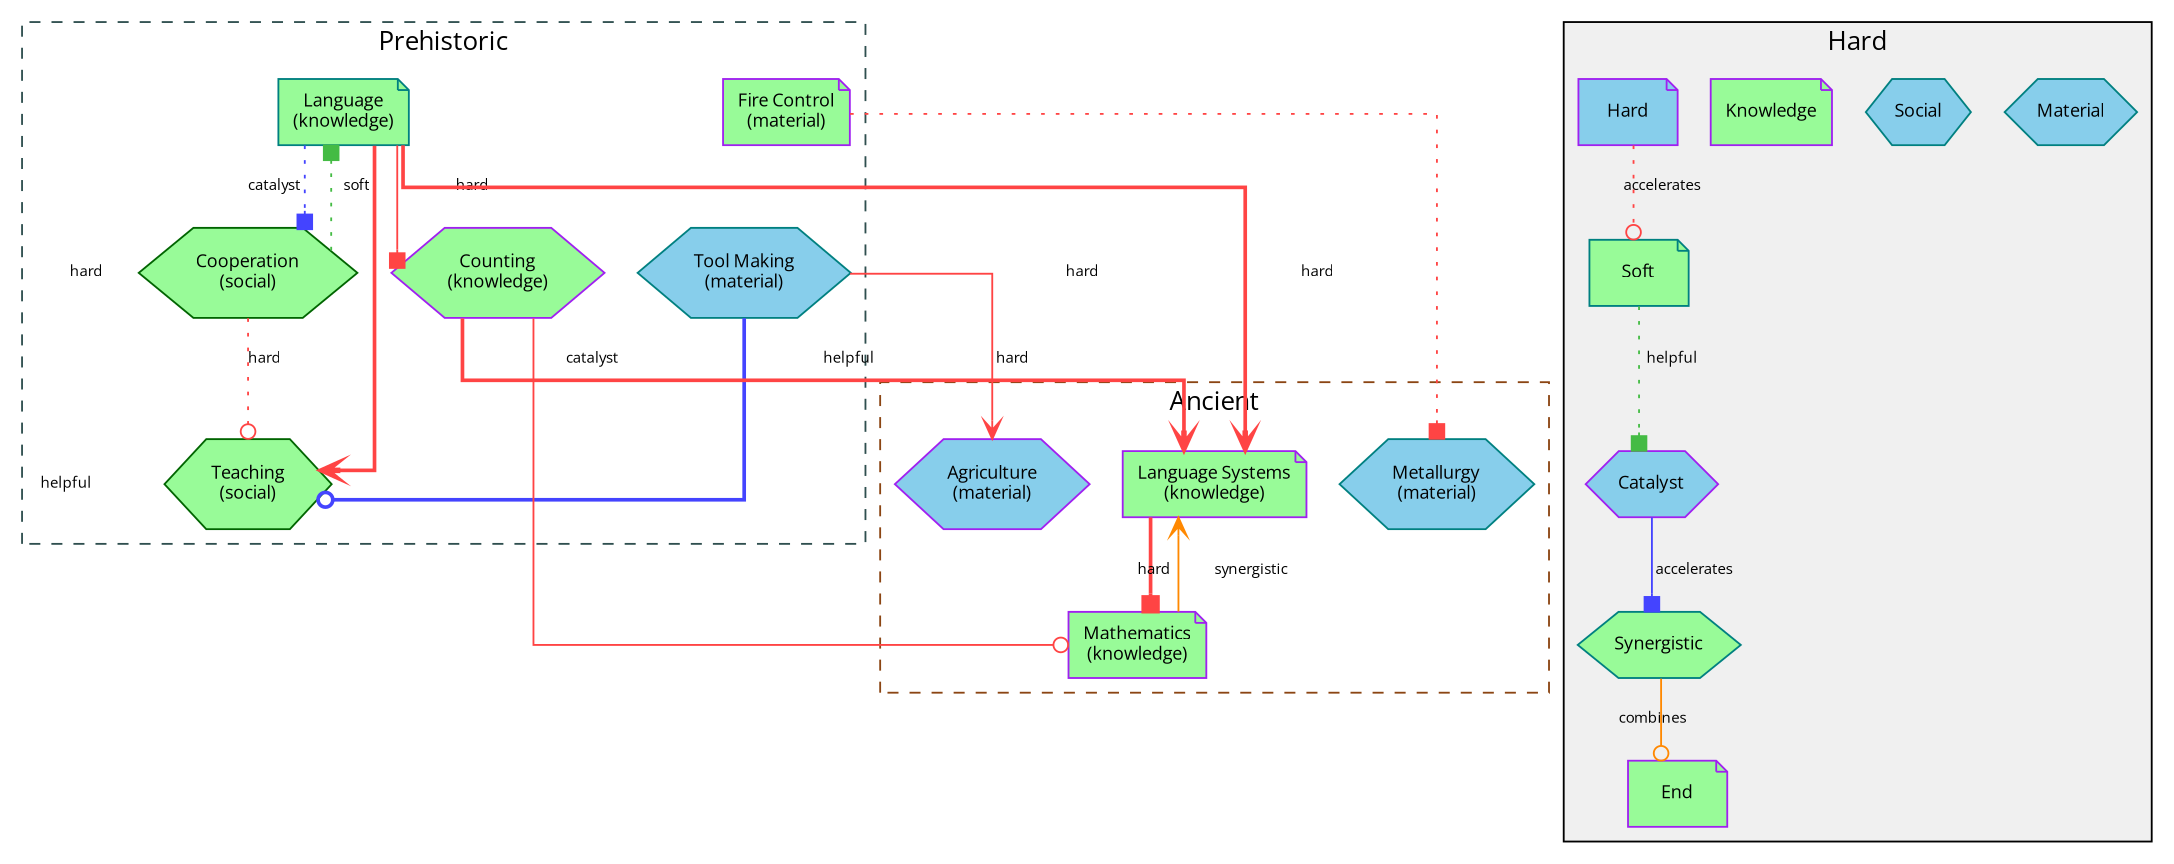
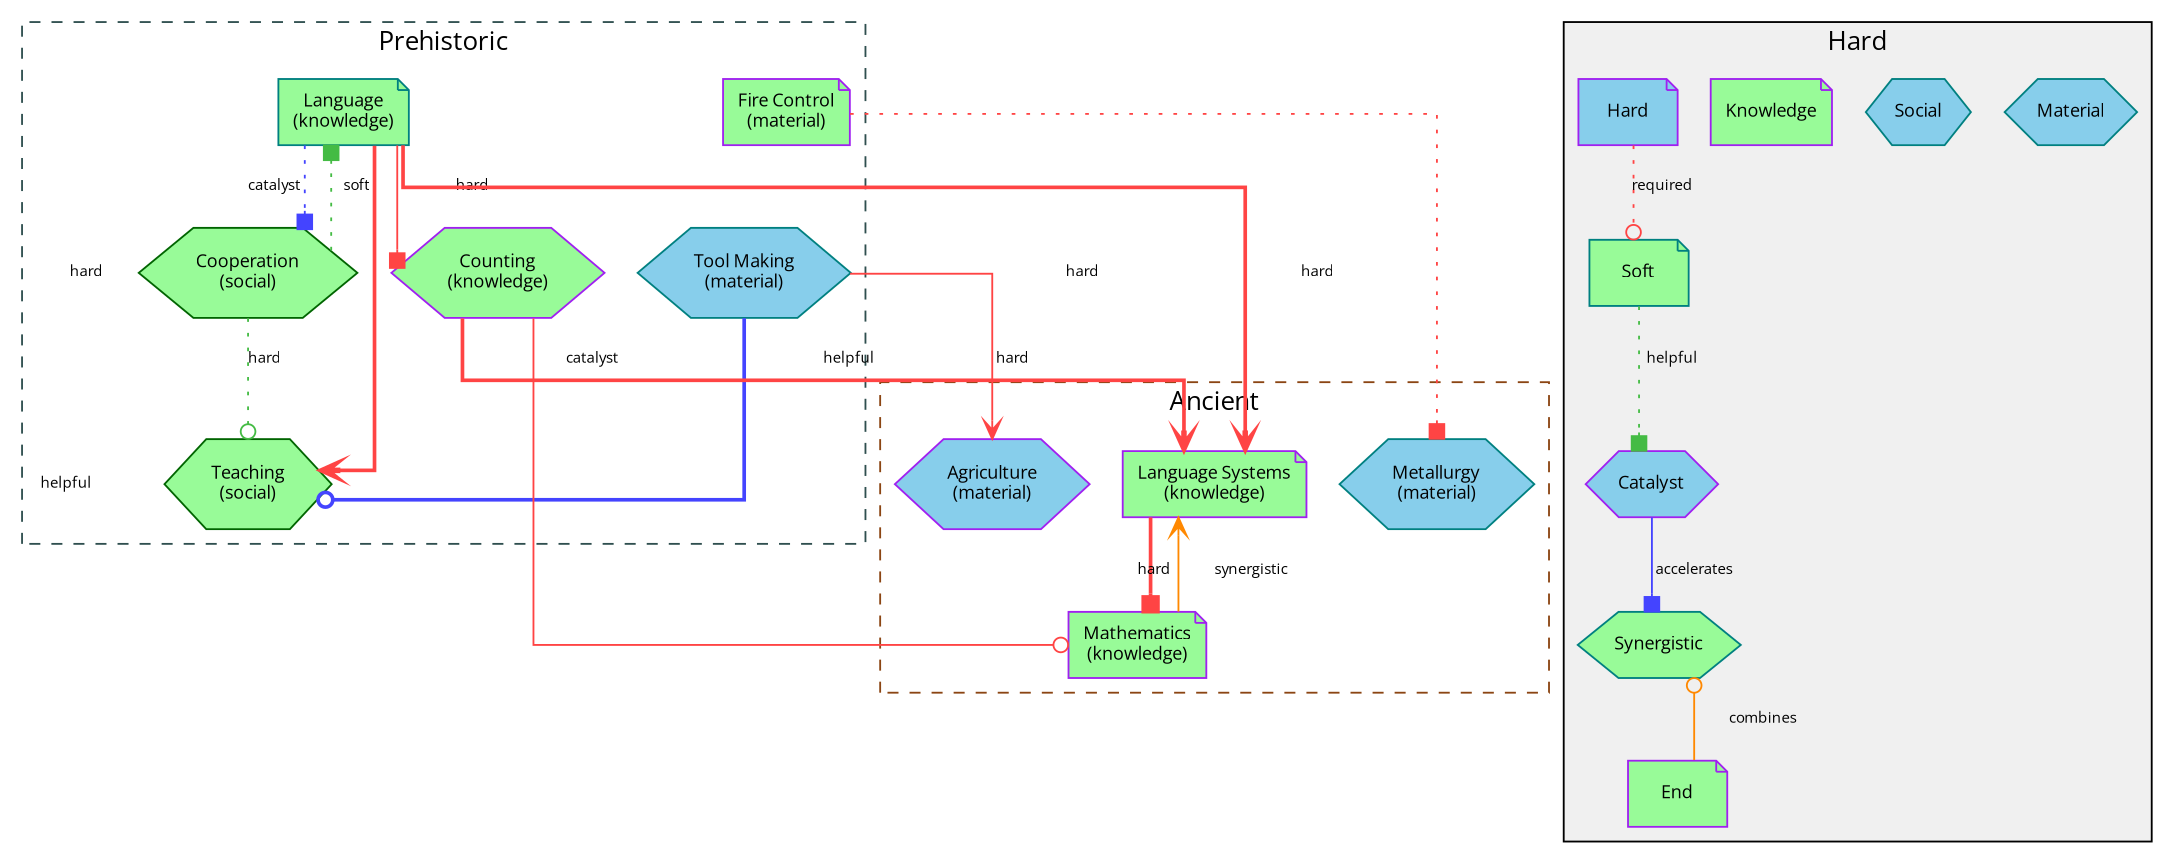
(1663, 187) -> (1663, 187)
(248, 371) -> (248, 371)
(1661, 712) -> (1694, 726)
